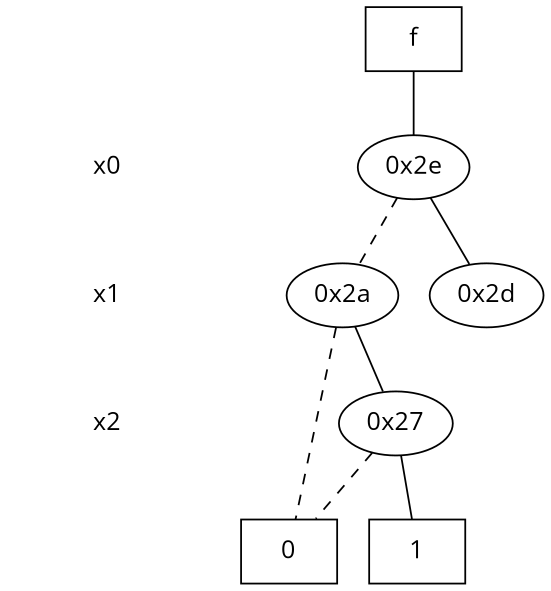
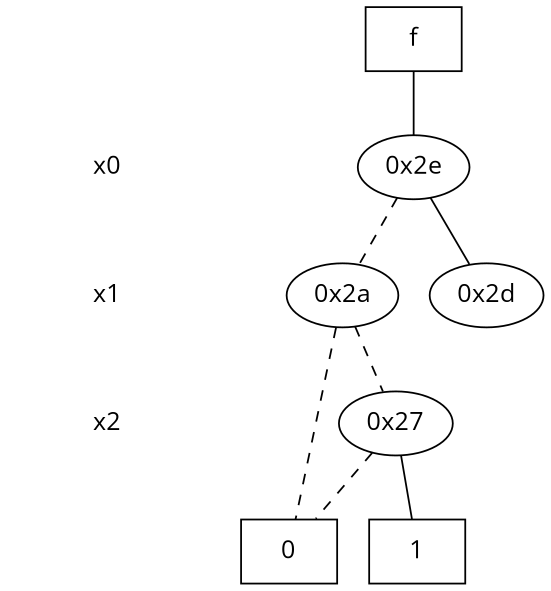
(369, 359) -> (369, 359)
